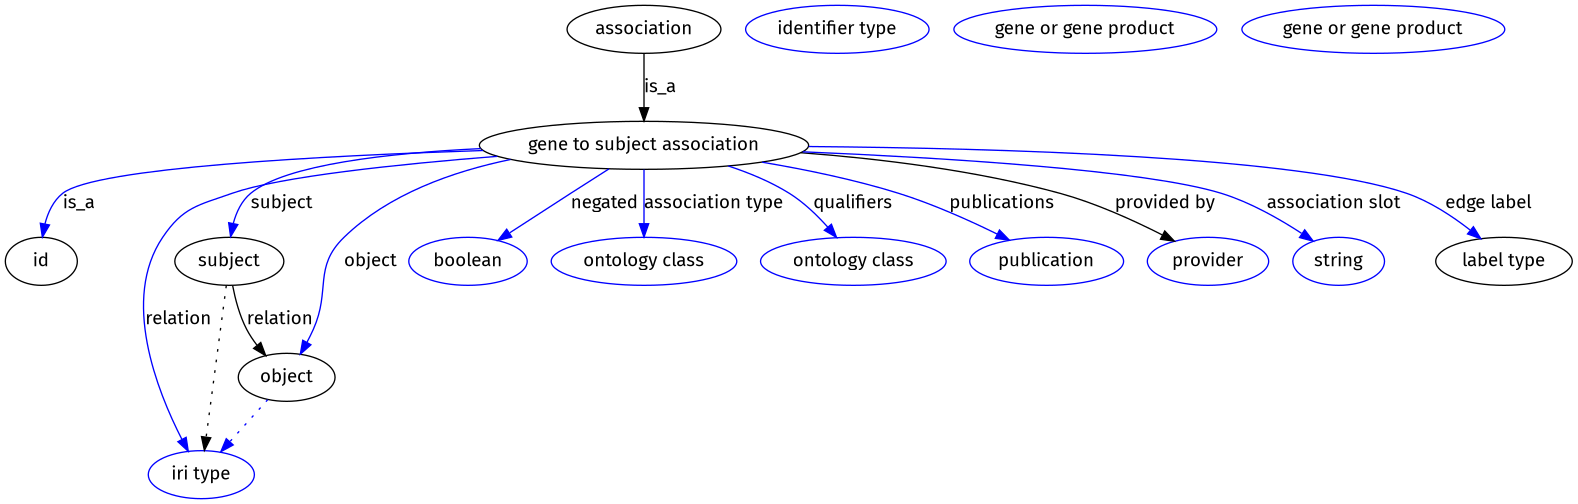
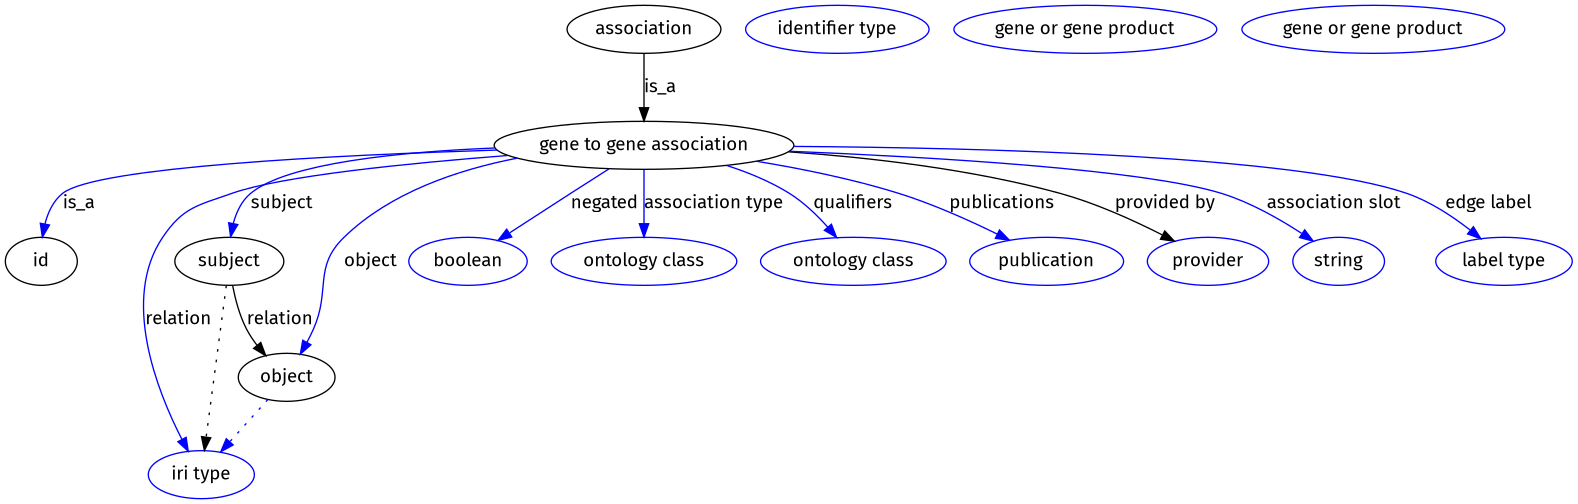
(644, 145) -> (644, 145)
(1504, 261) -> (1504, 261)
